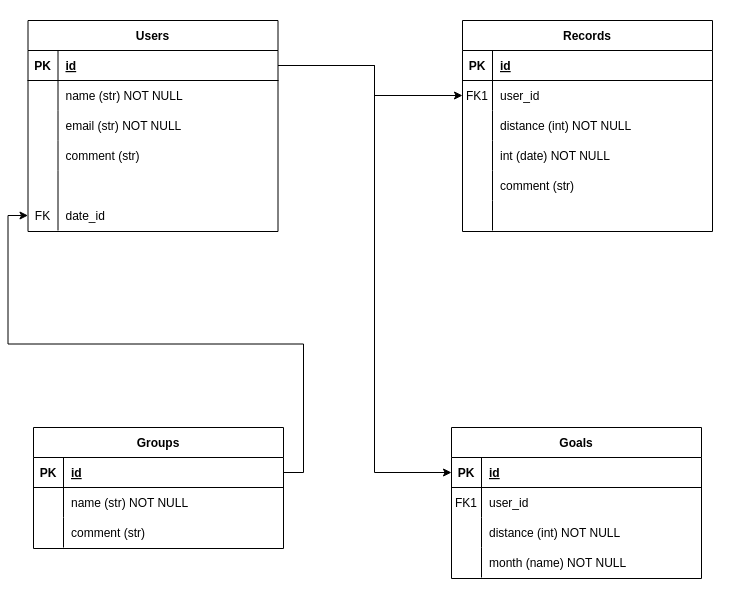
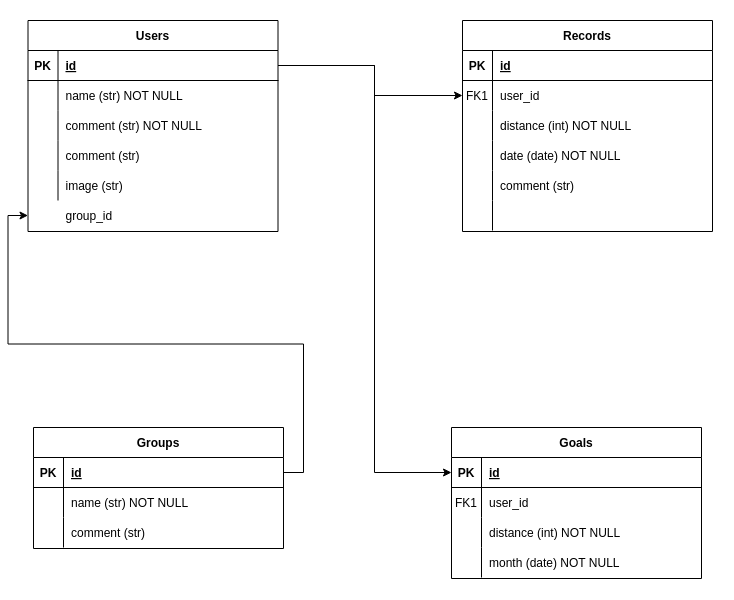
(125, 126) -> (135, 126)
(558, 156) -> (563, 156)
none -> (168, 186)
(43, 216) -> none
(87, 216) -> (91, 216)
(555, 563) -> (555, 563)
